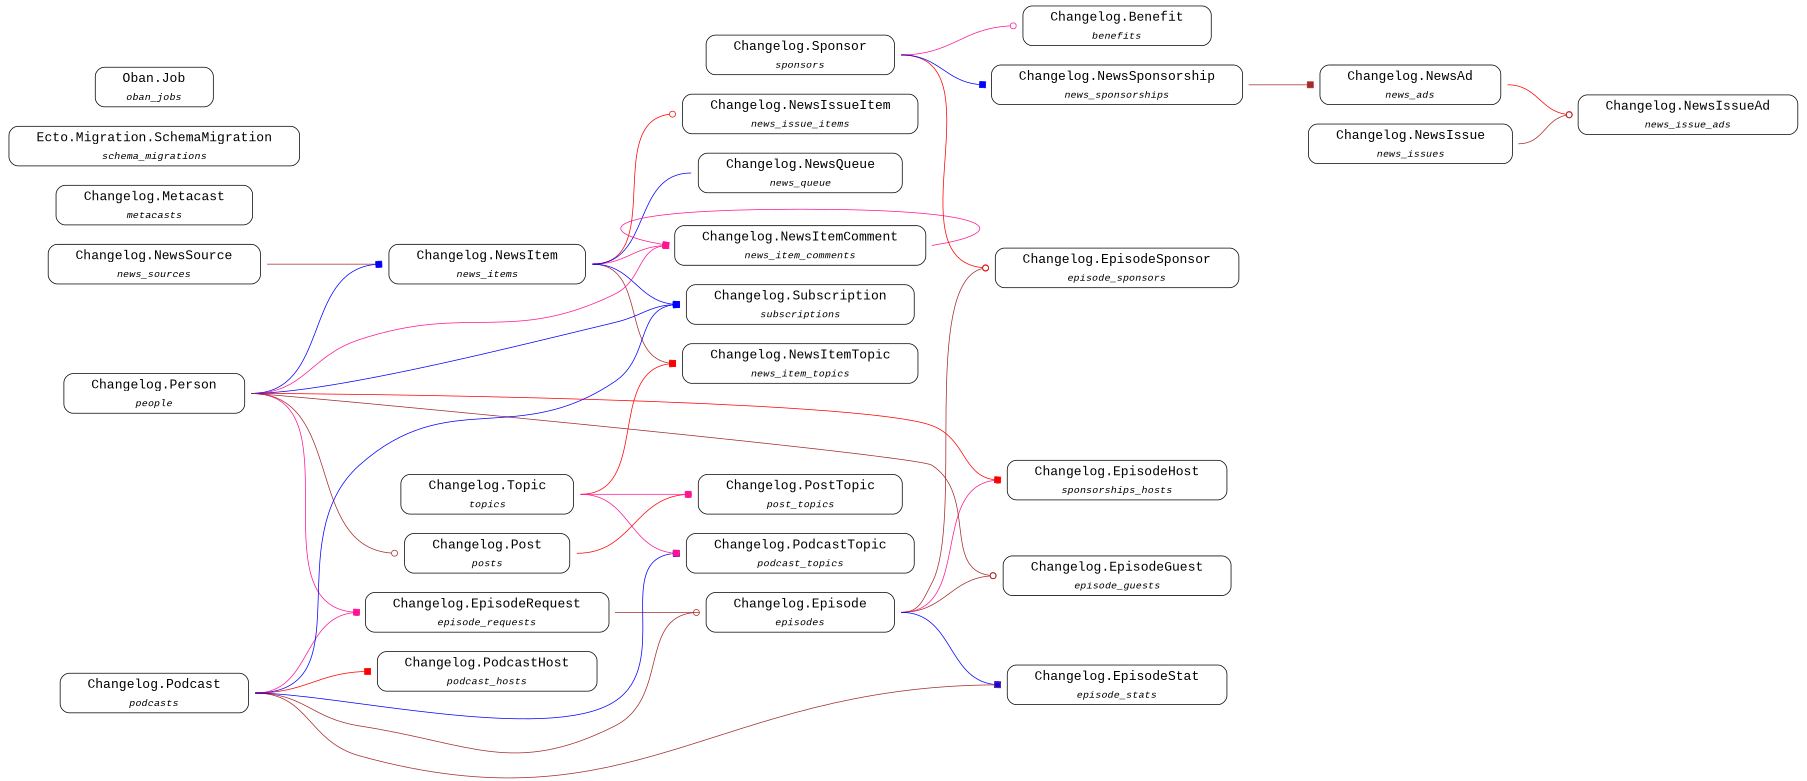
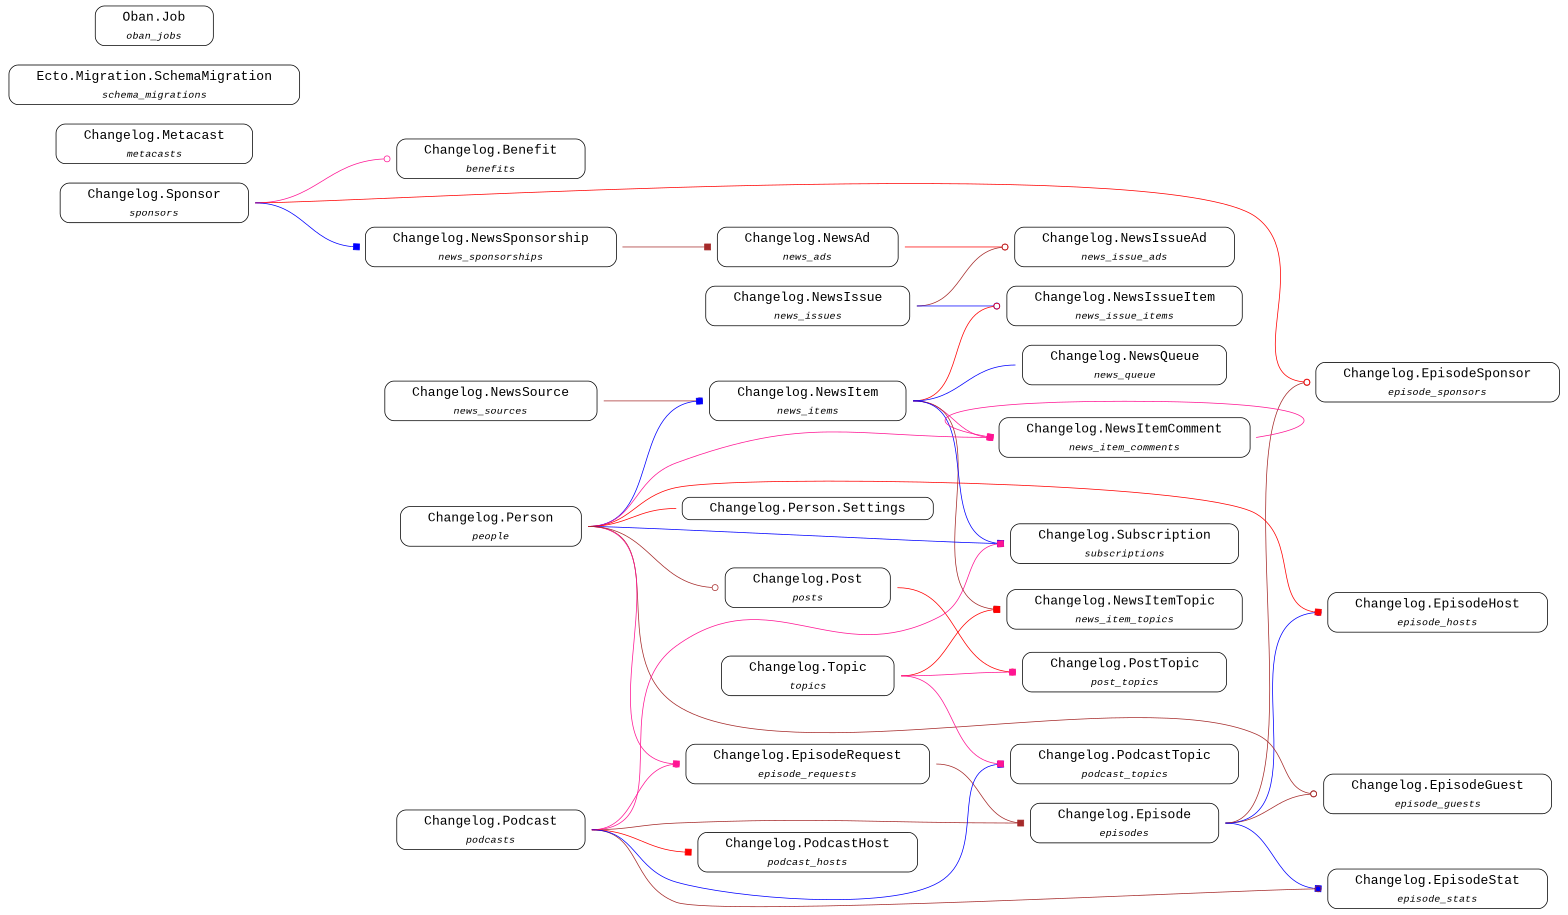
none -> (955, 306)
(400, 438) -> (744, 620)
(1117, 490) -> (1438, 622)
none -> (808, 508)
(950, 549) -> (1273, 721)
(506, 752) -> (804, 820)
